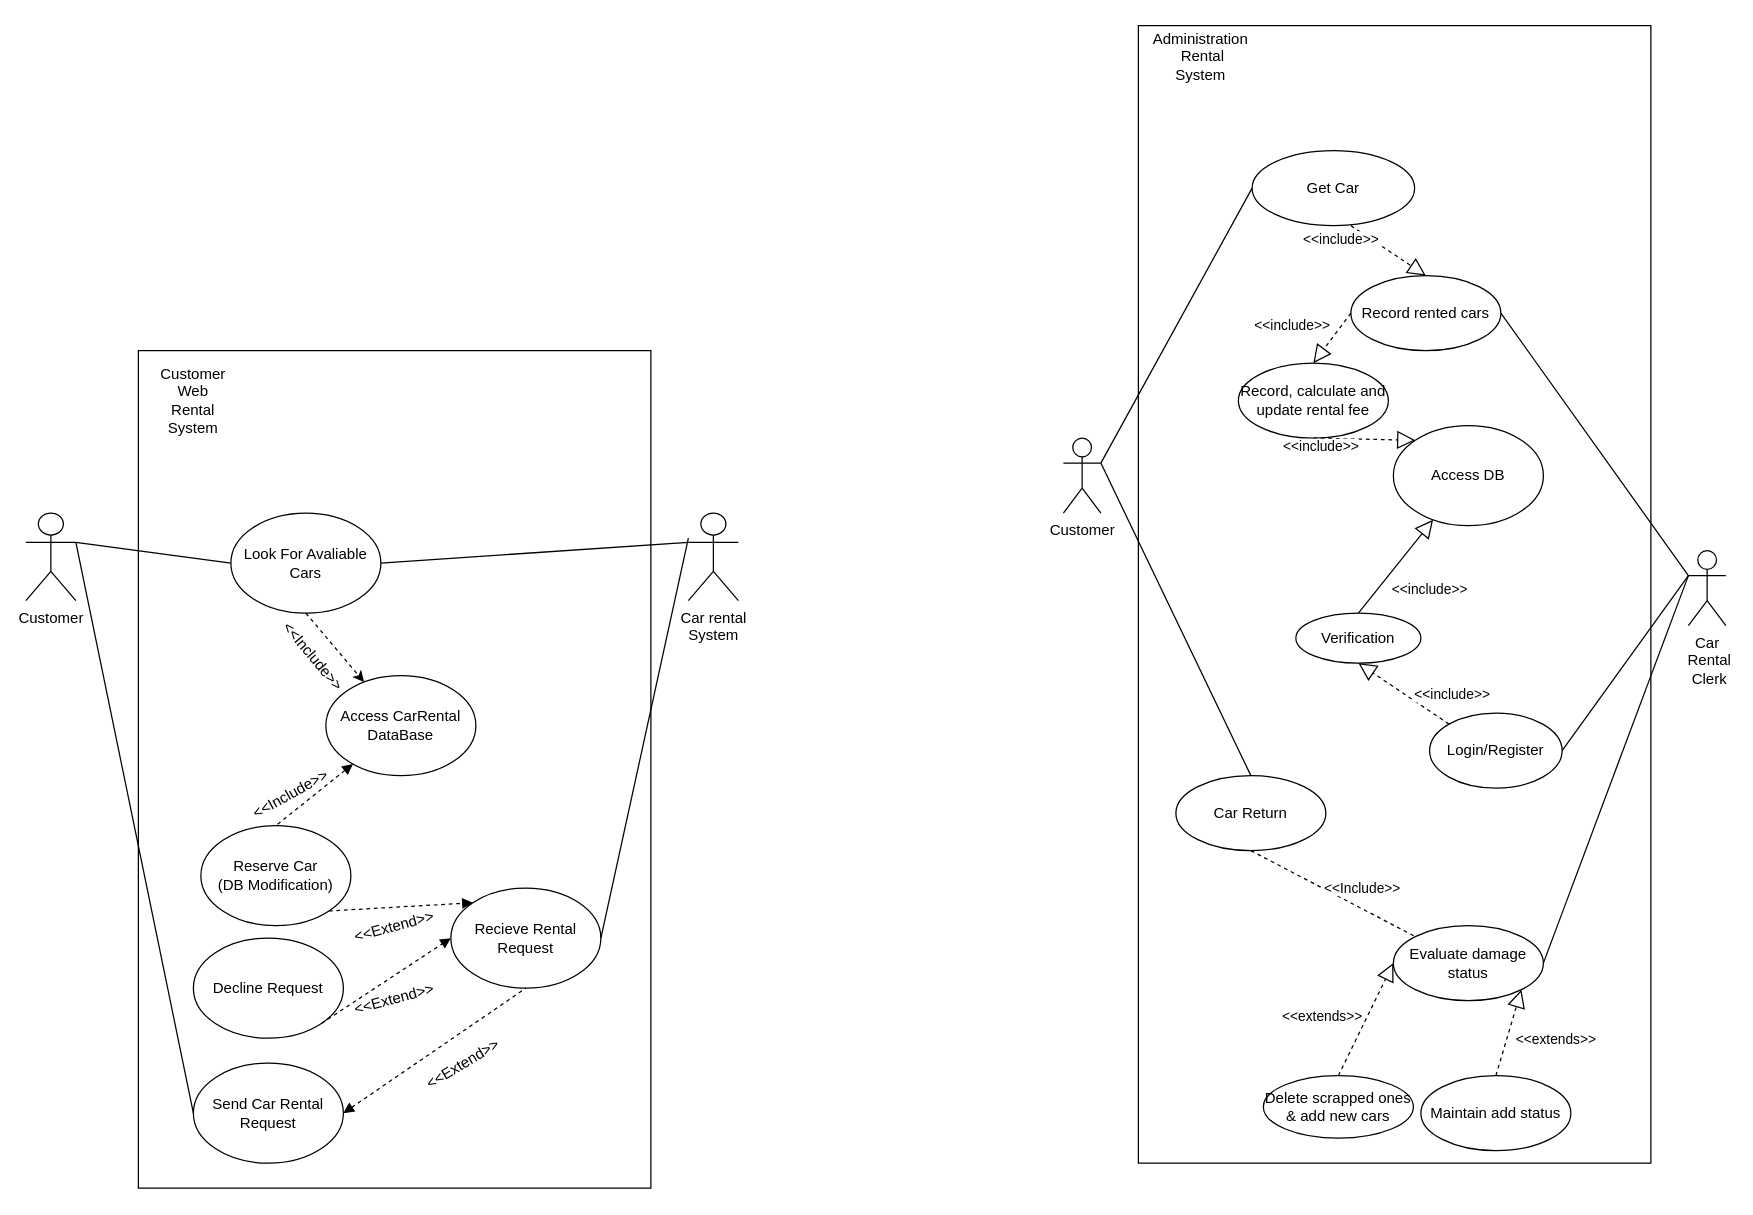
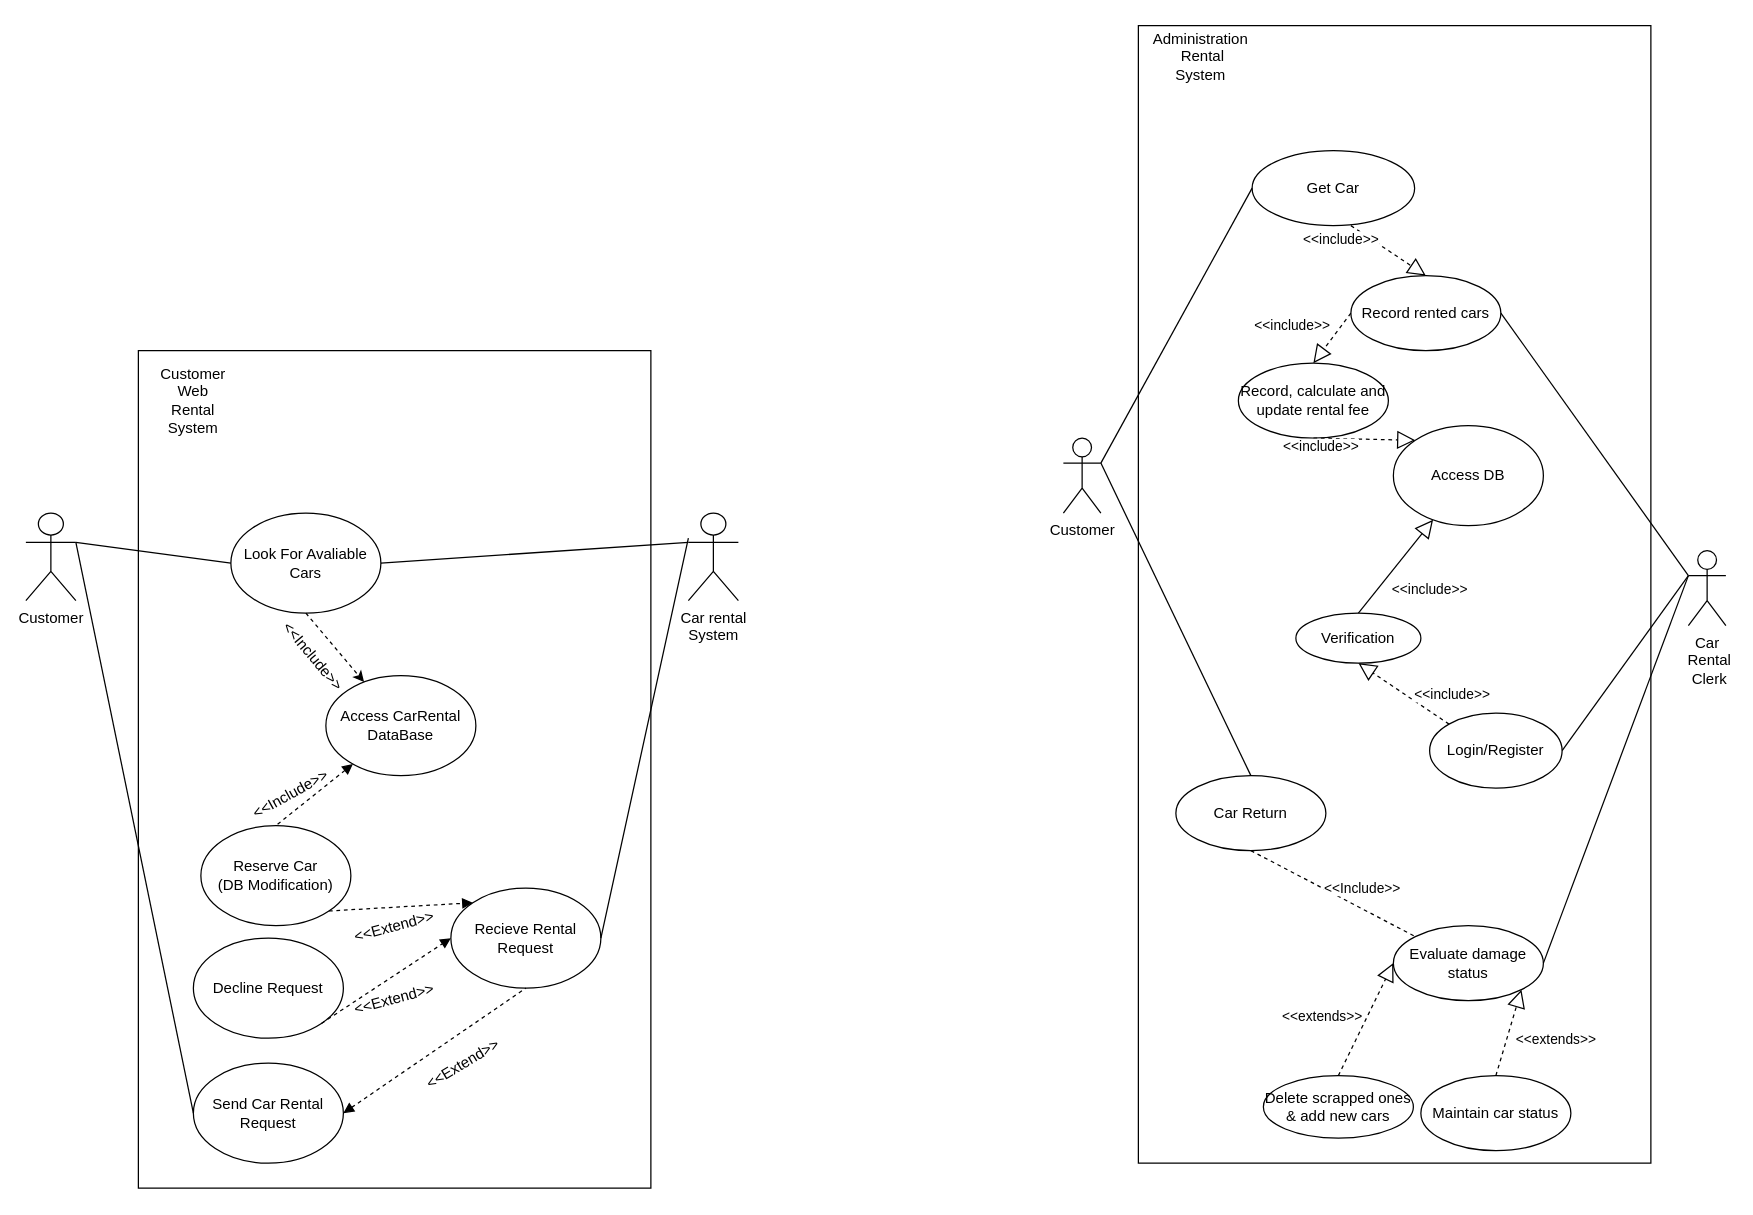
(1496, 1113) -> (1496, 1113)
